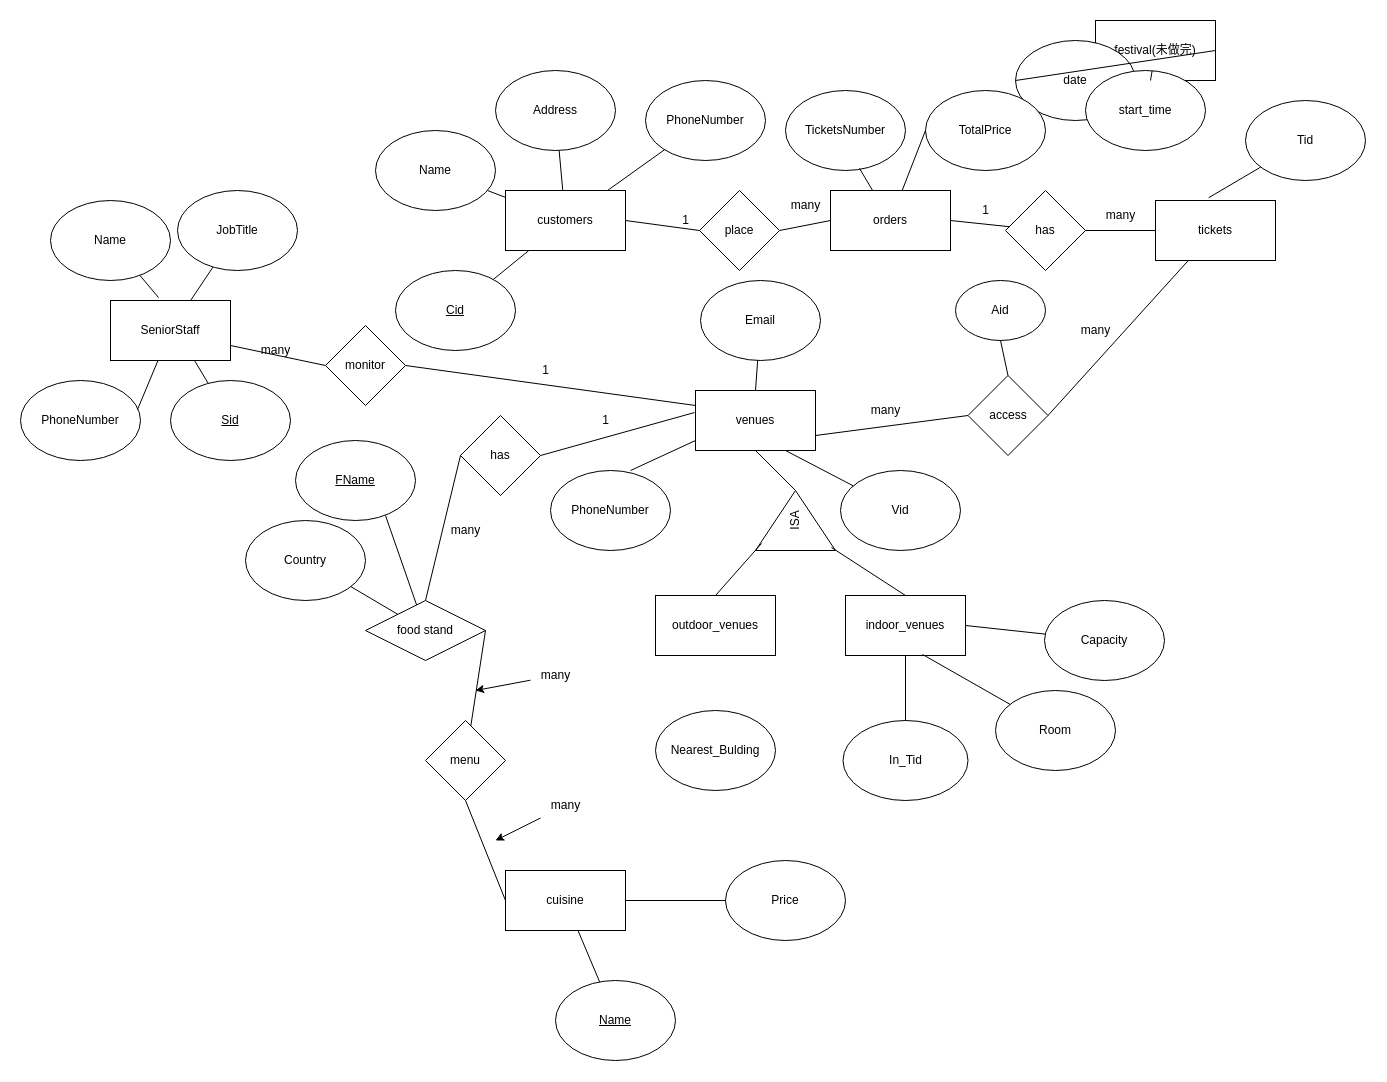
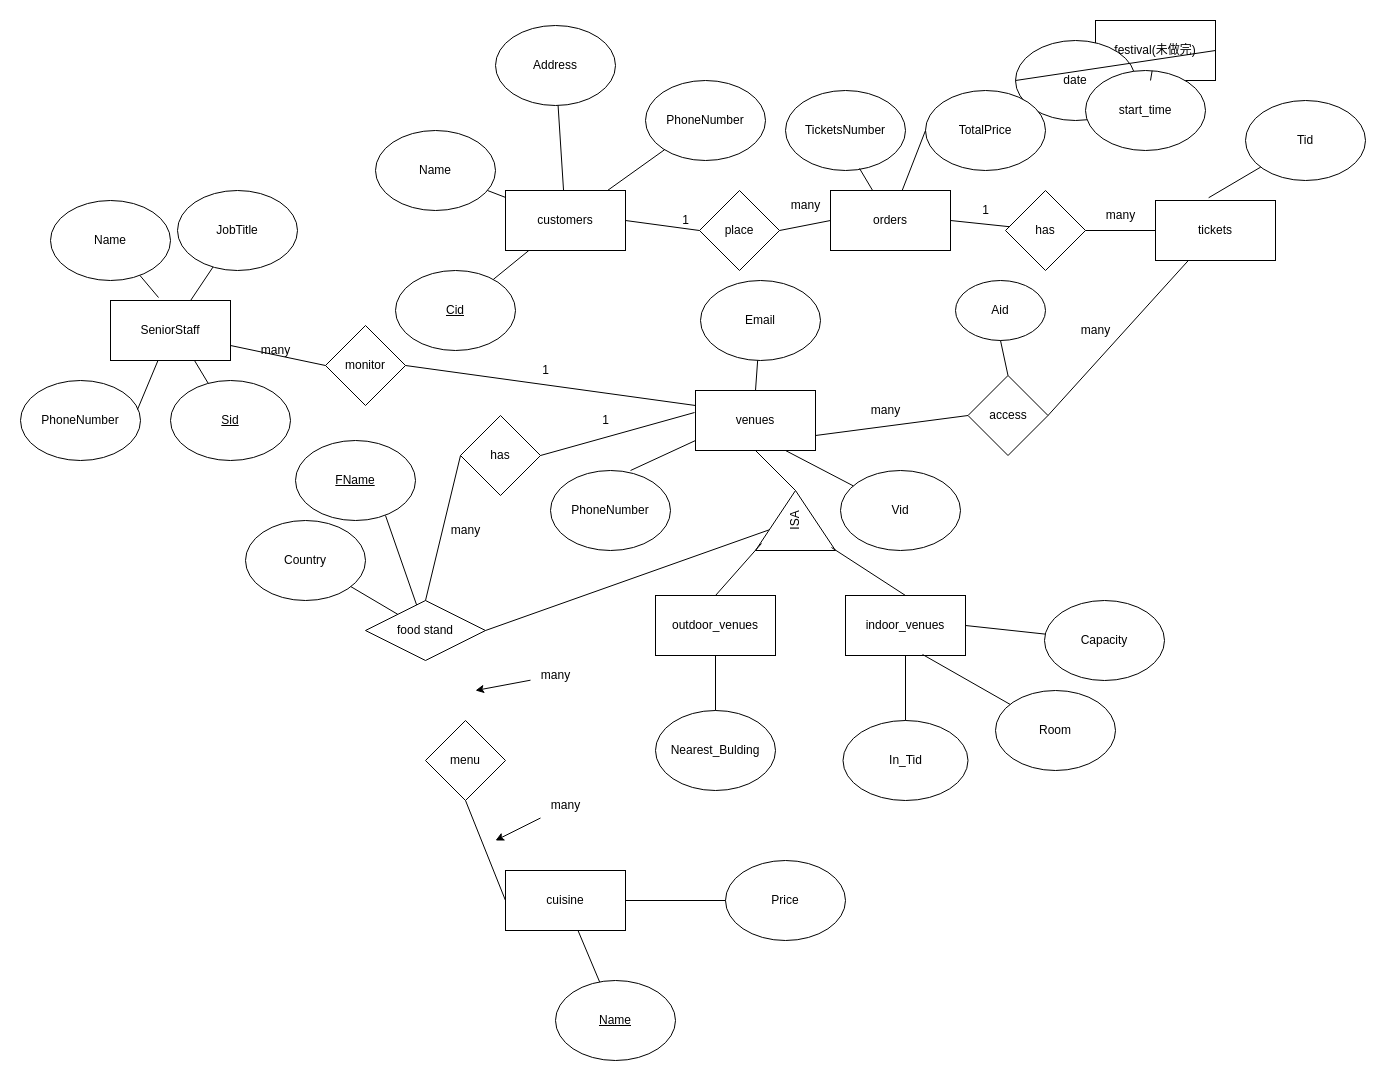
(556, 111) -> (556, 66)
(478, 678) -> (627, 580)
none -> (716, 684)
